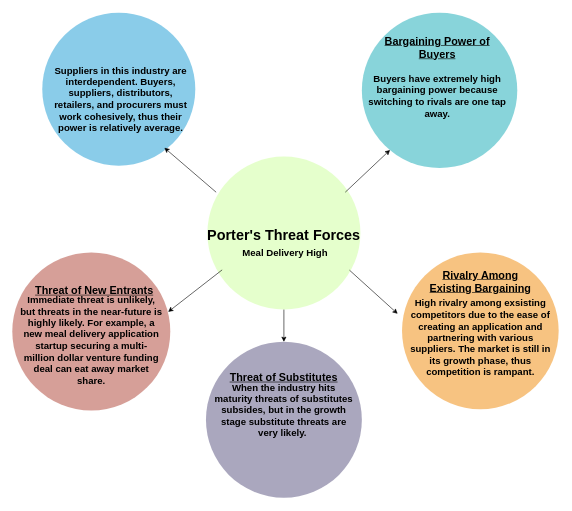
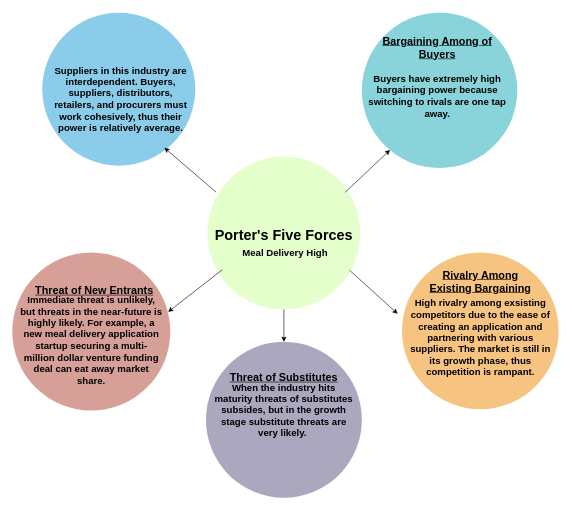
(438, 48) -> (438, 48)
(284, 233) -> (284, 233)
